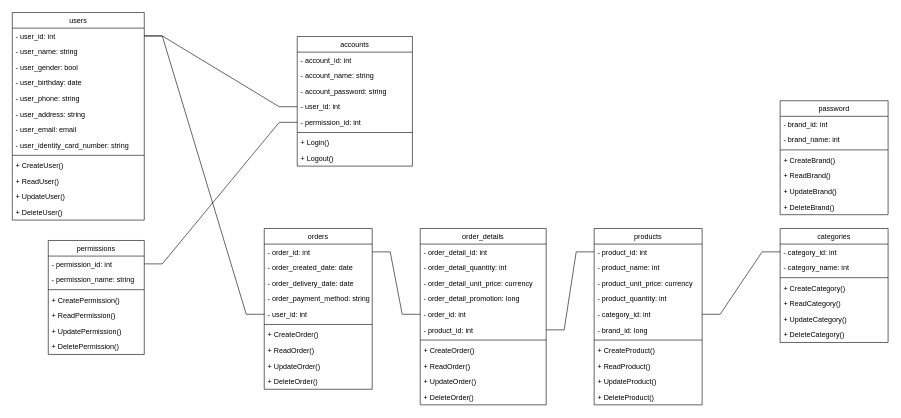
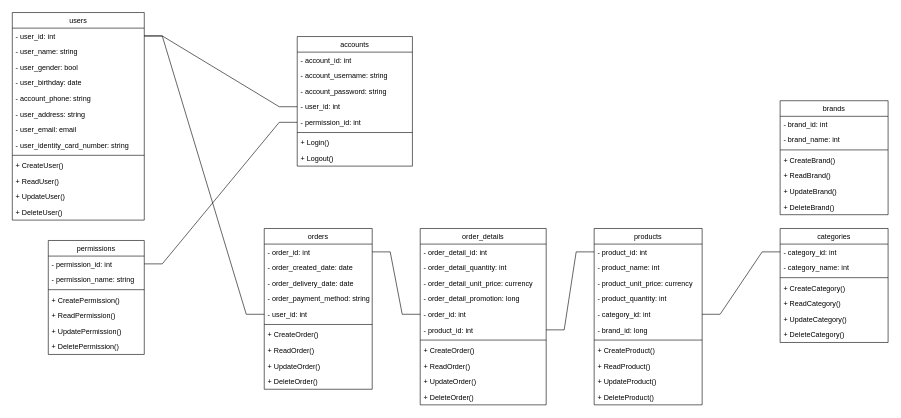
(341, 76) -> (349, 76)
(52, 98) -> (58, 98)
(834, 109) -> (834, 109)
